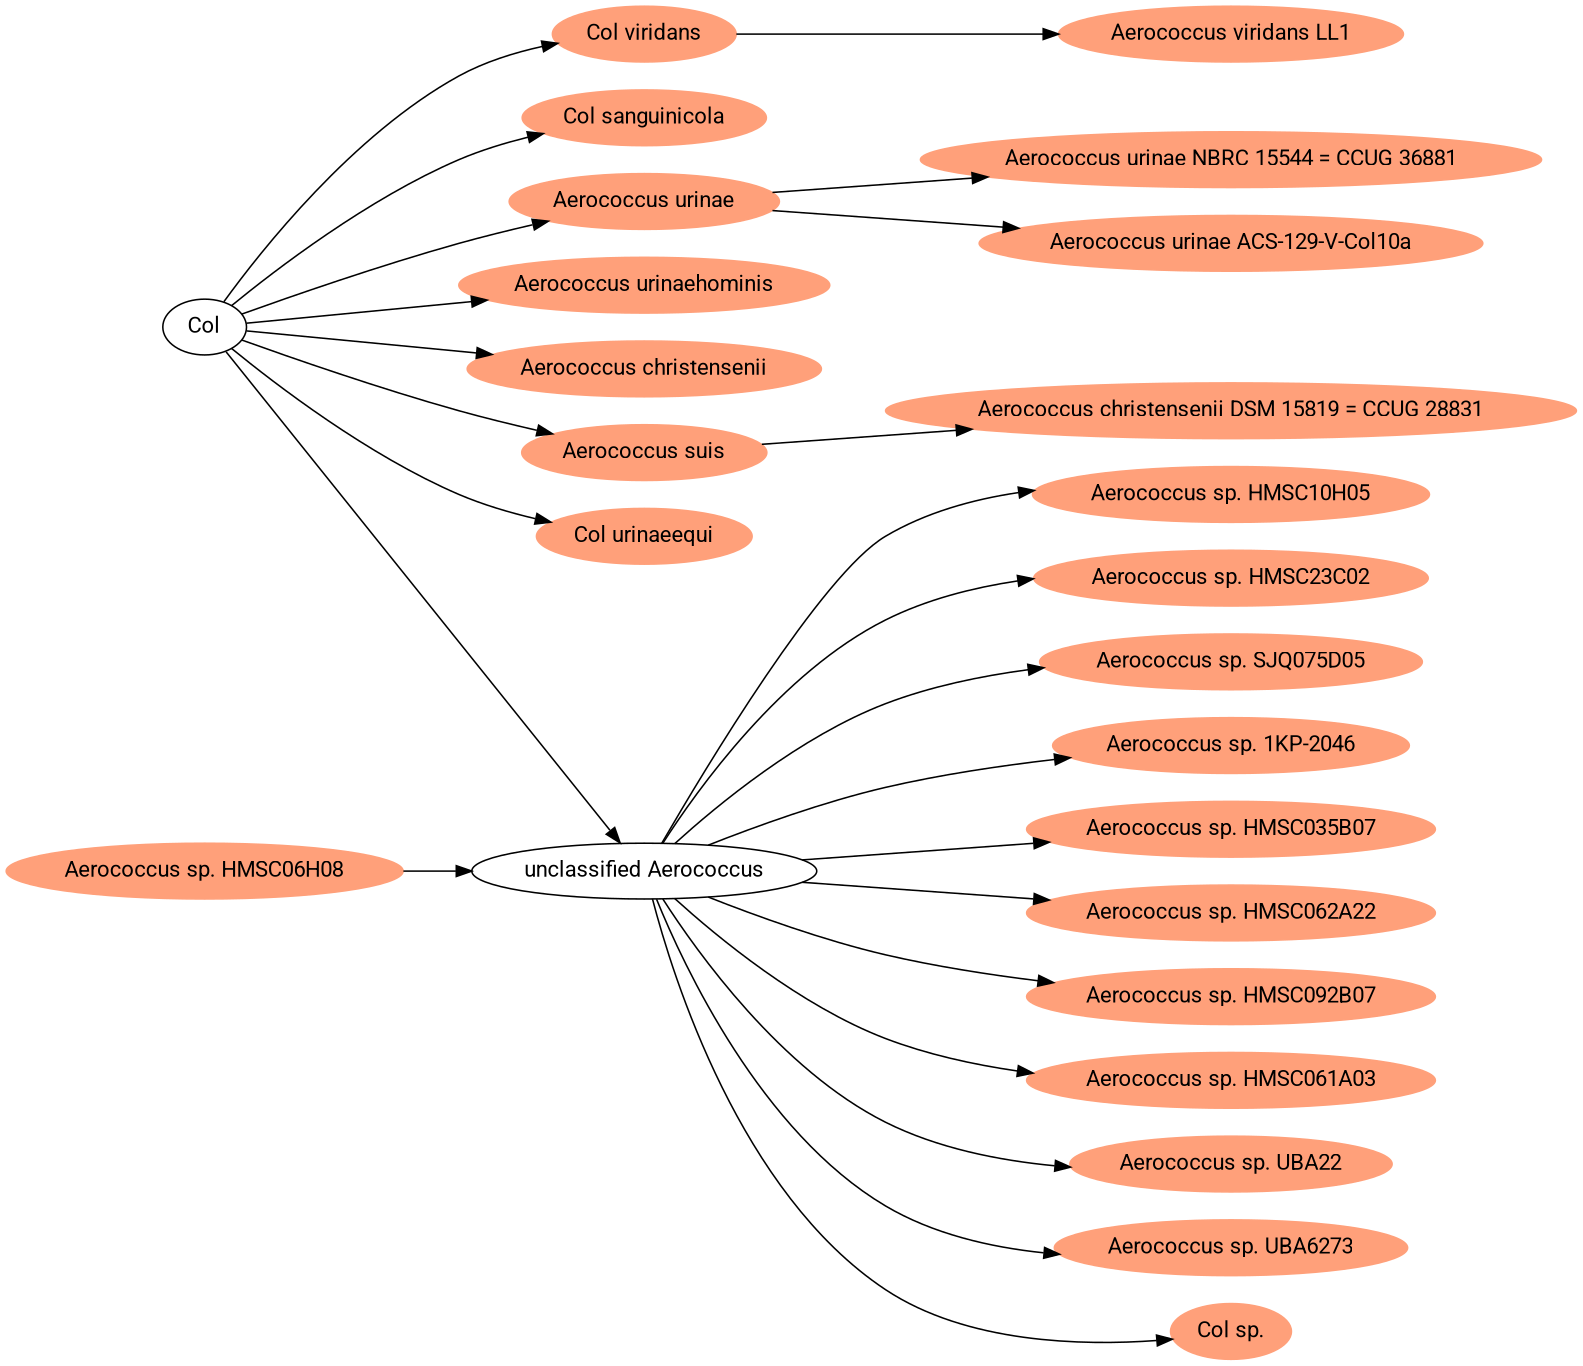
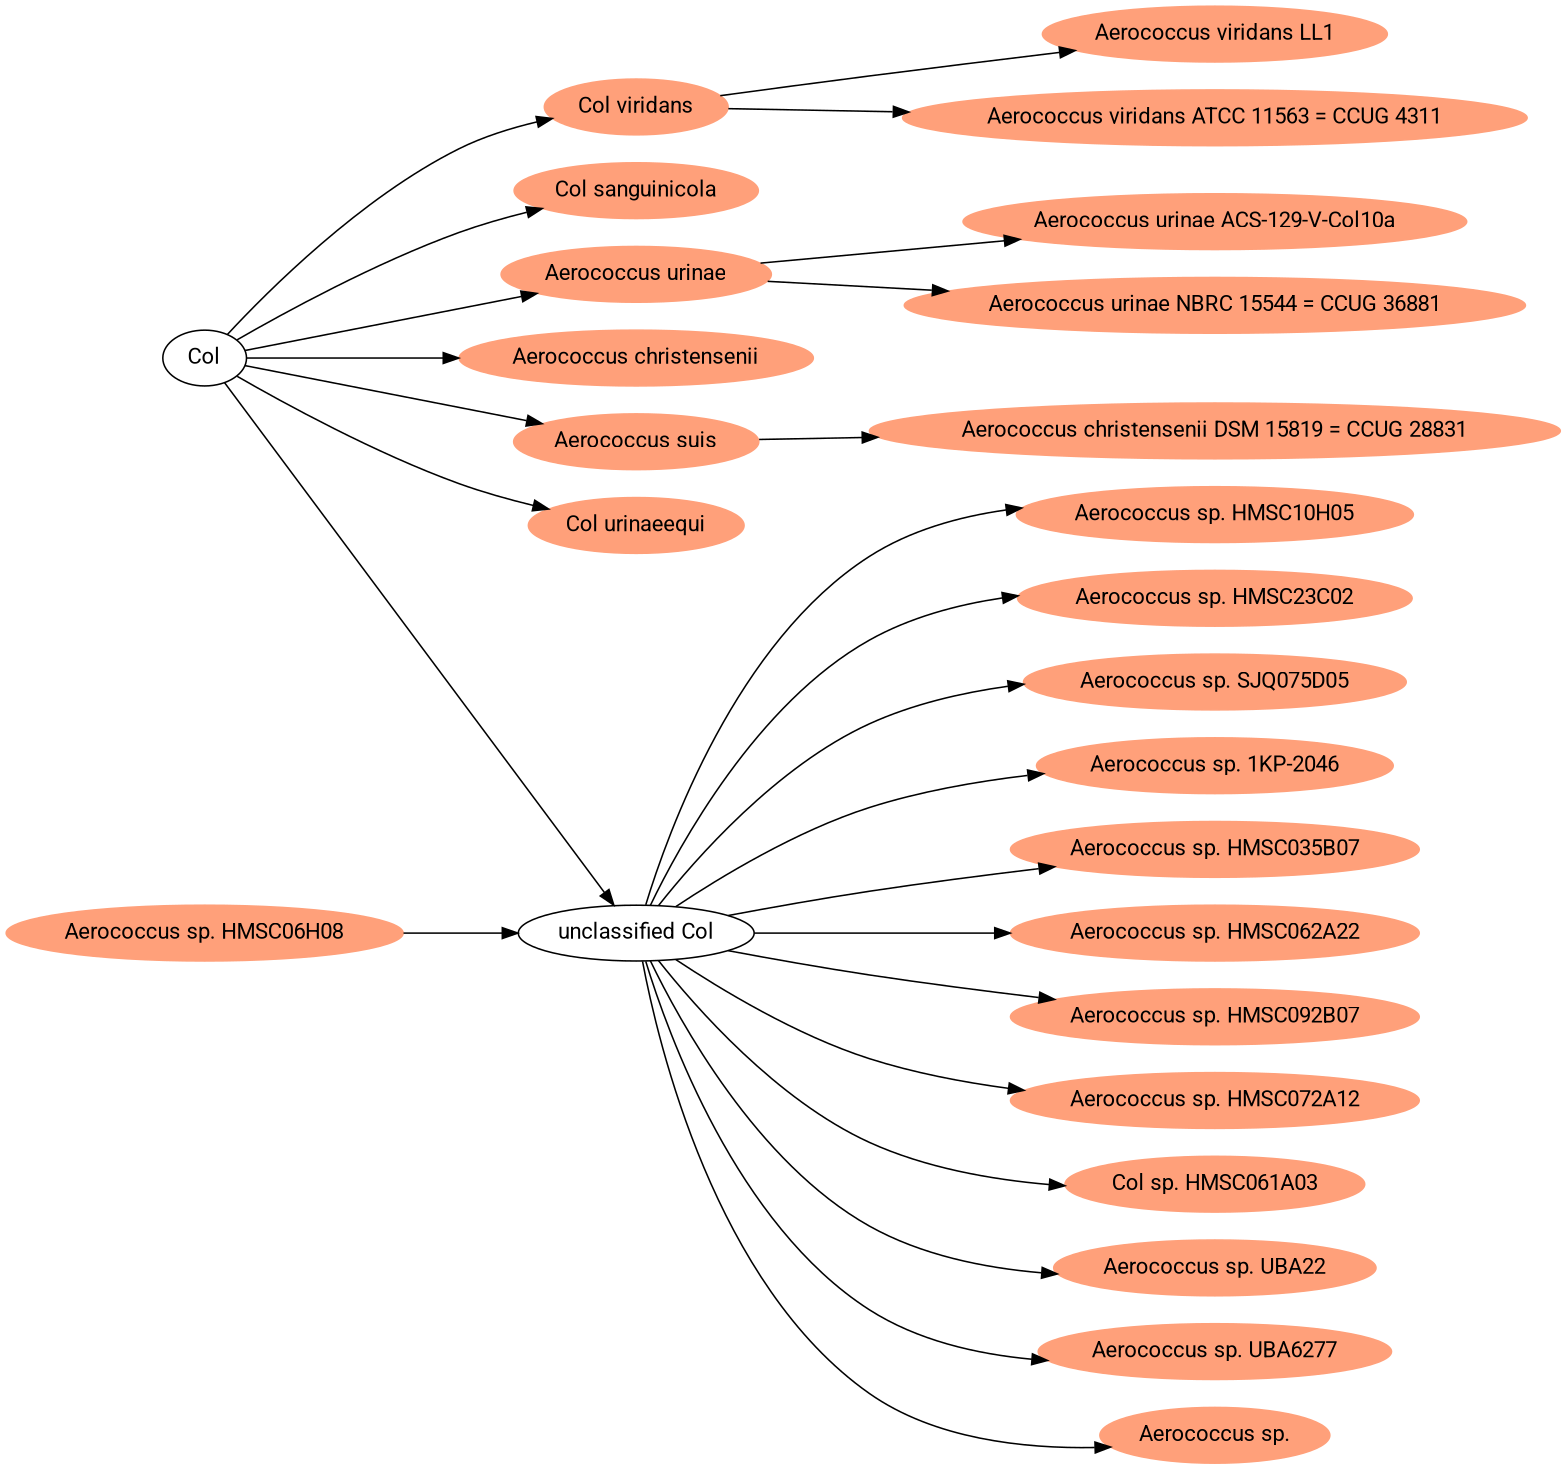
none -> (1215, 118)
(644, 285) -> none
(644, 871) -> (636, 933)
(1231, 1080) -> (1215, 1184)
none -> (1215, 1100)
(1231, 1248) -> (1215, 1352)
(1231, 1331) -> (1215, 1435)
